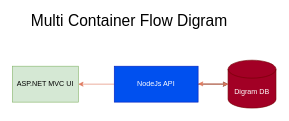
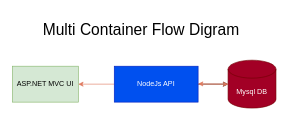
(129, 21) -> (141, 30)
(252, 92) -> (252, 92)
